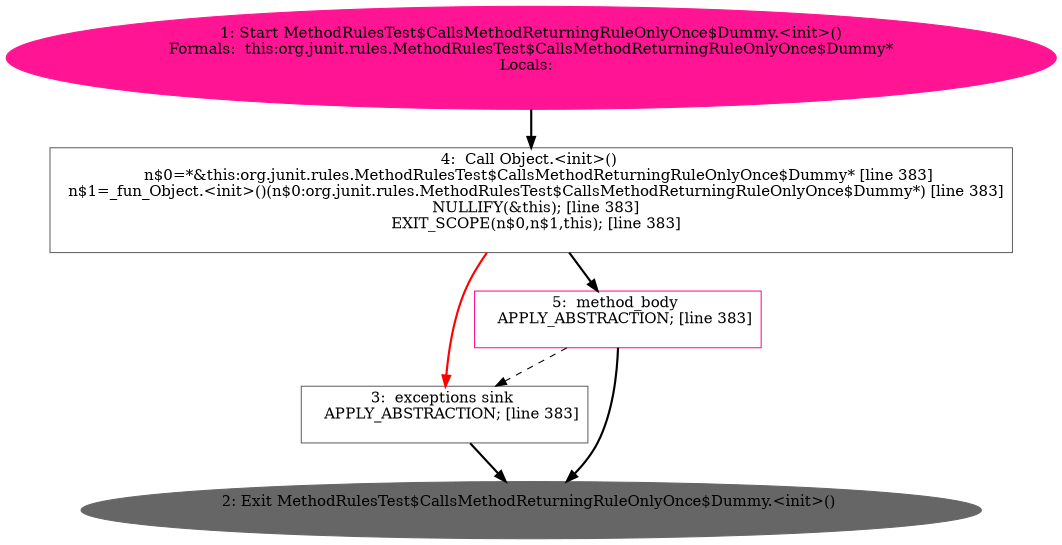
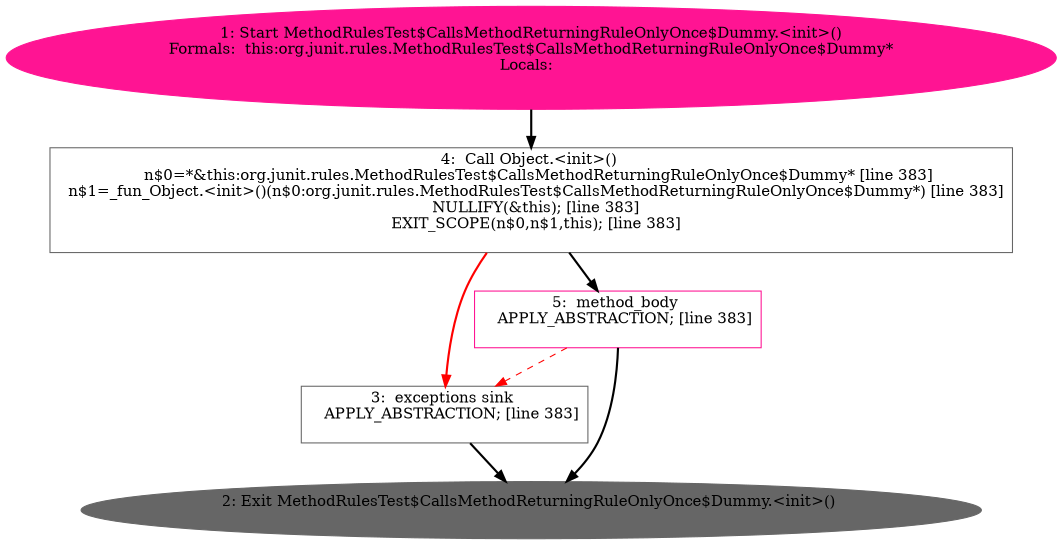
(536, 364) -> (536, 364)
